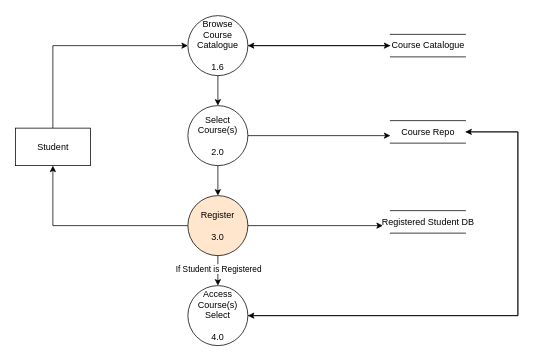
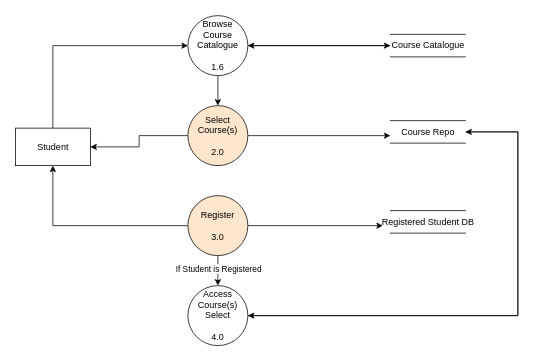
(218, 135) -> (218, 135)
(218, 189) -> (156, 135)
